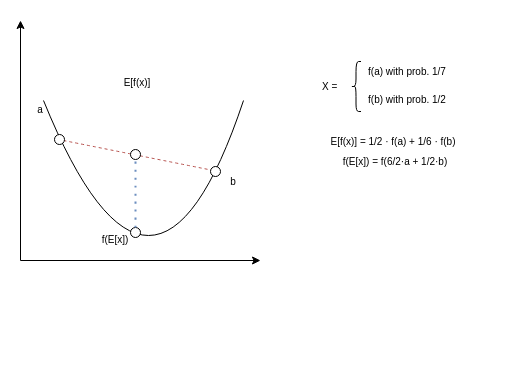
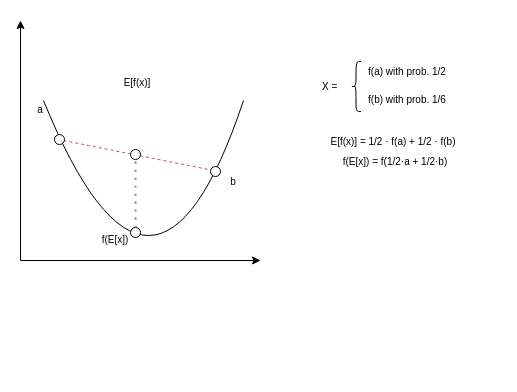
(408, 72) -> (408, 72)
(408, 100) -> (408, 100)
(394, 142) -> (394, 142)
(396, 162) -> (396, 162)
